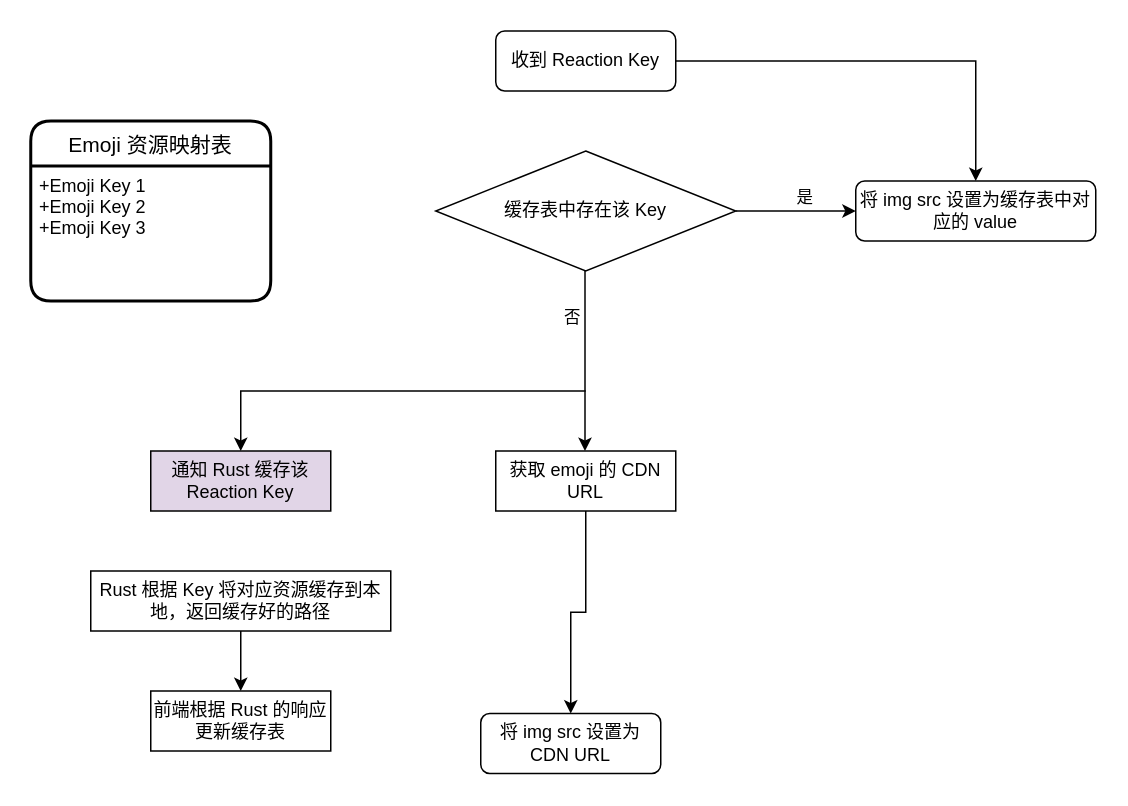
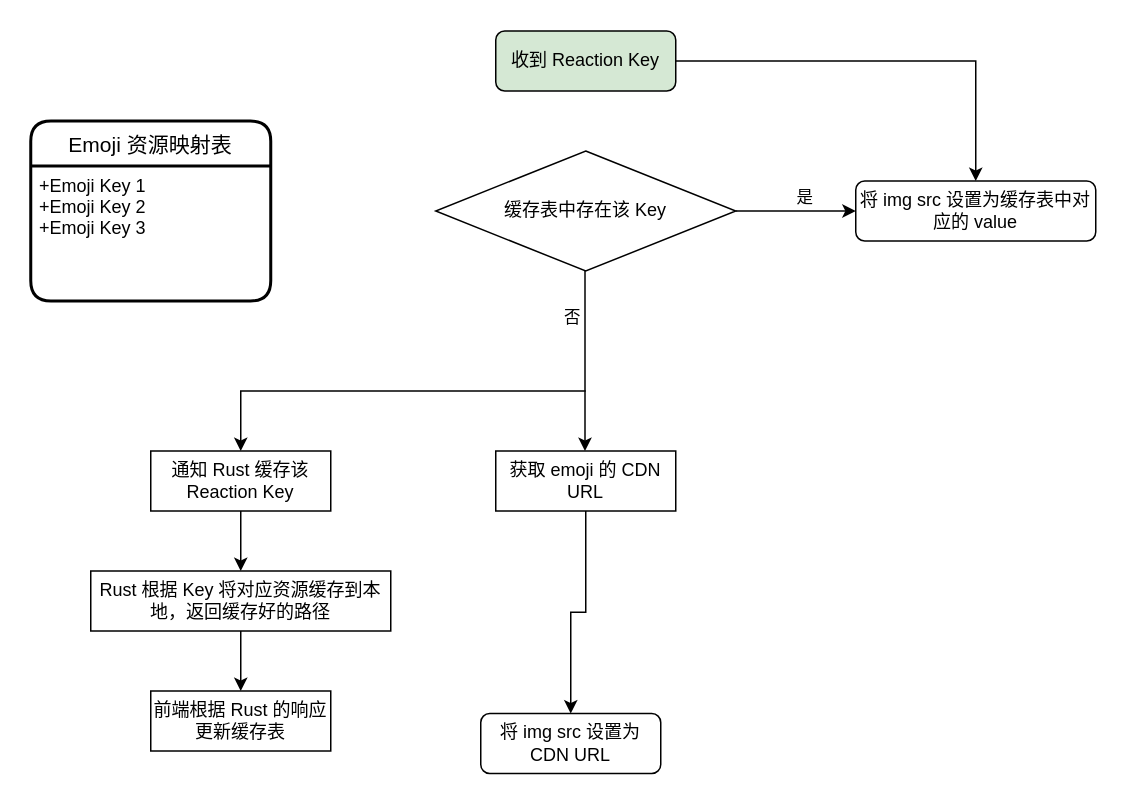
(586, 61) -> (586, 61)
(241, 481) -> (241, 481)
none -> (241, 536)
